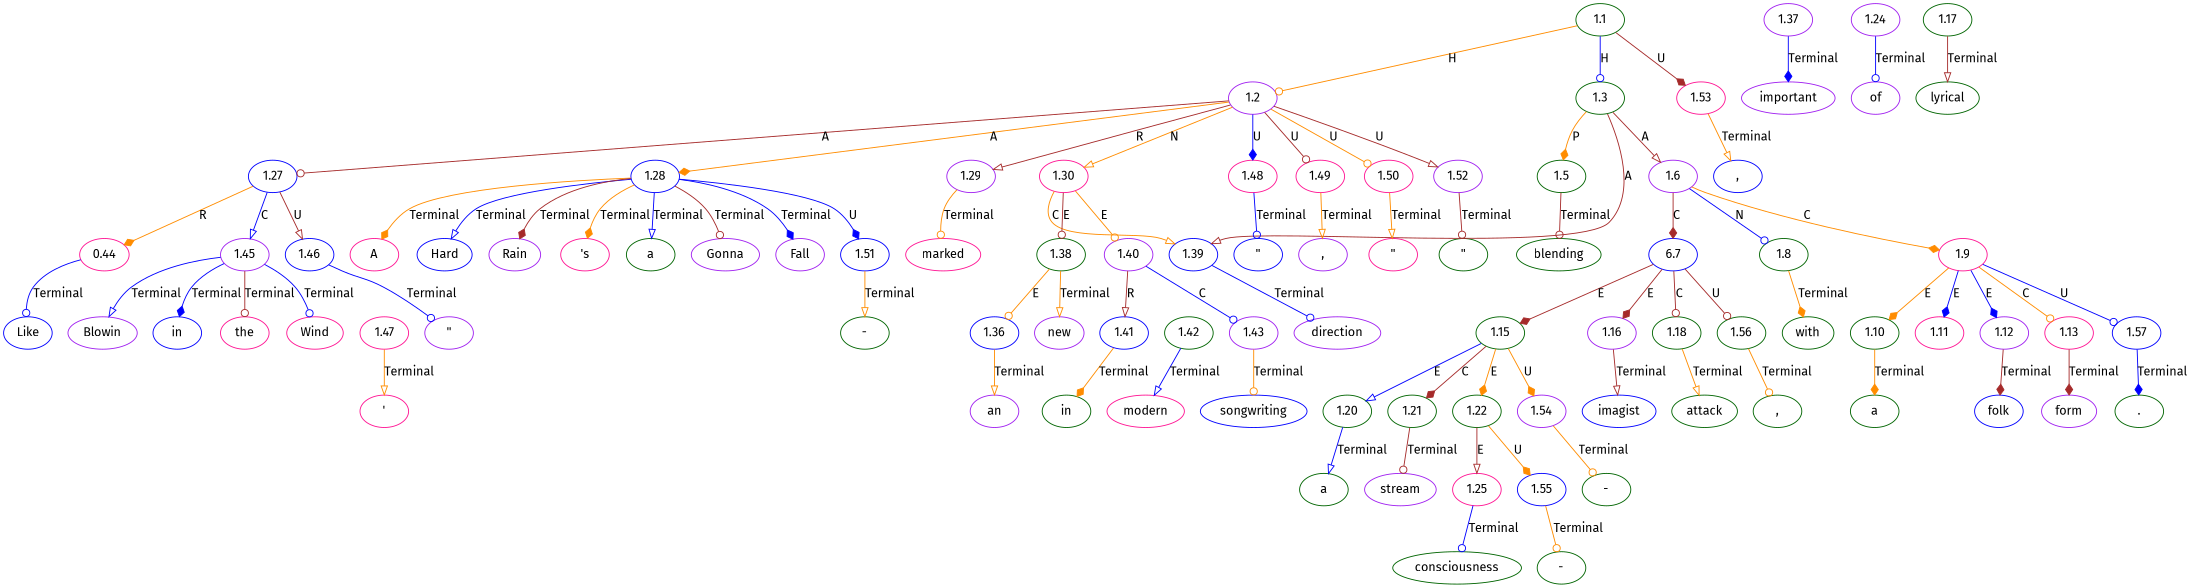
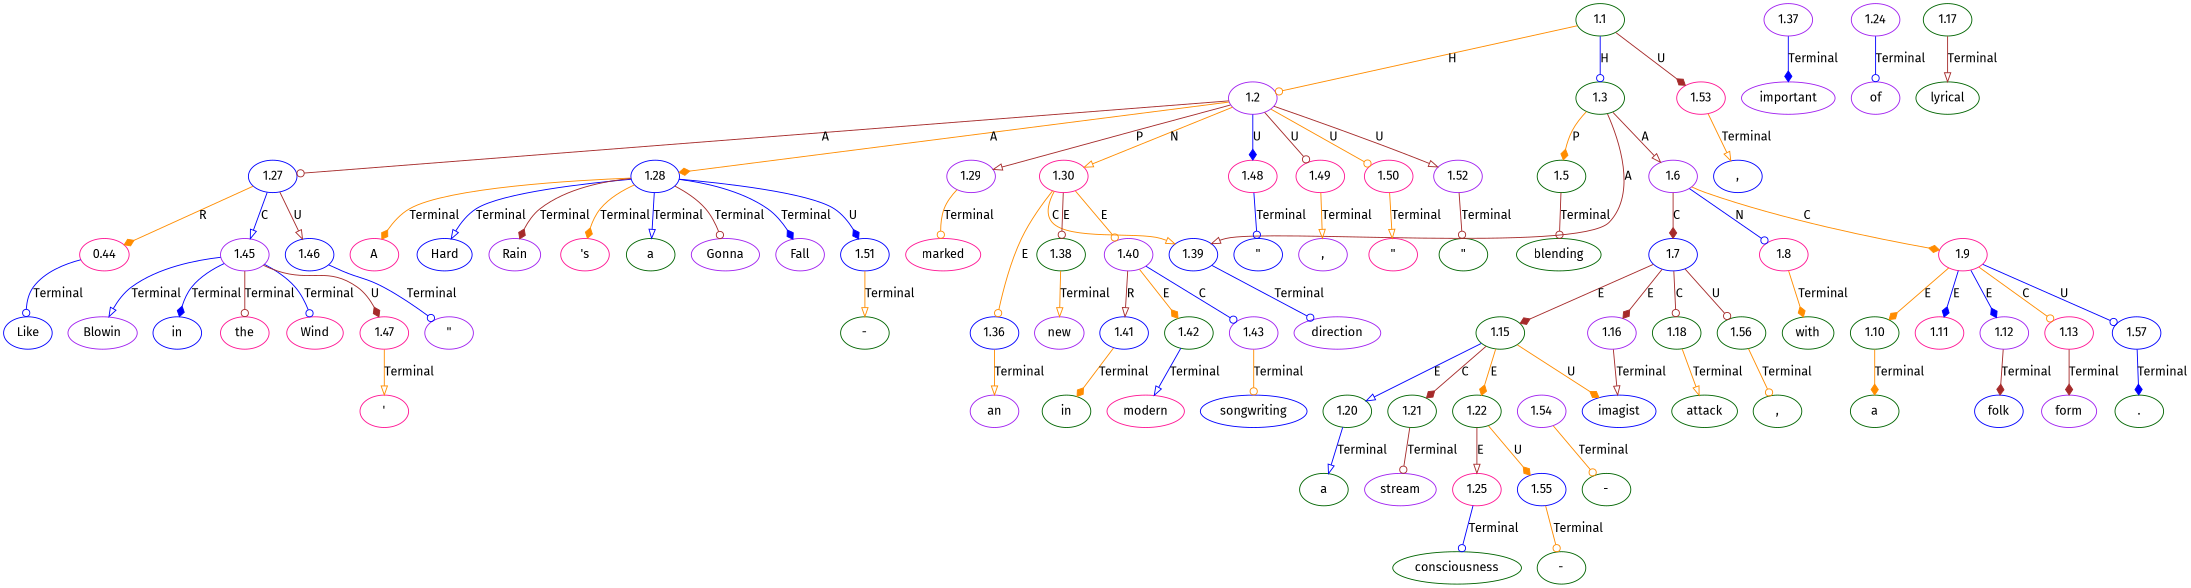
(1140, 137) -> (1140, 137)
(1673, 255) -> (1673, 255)
(1784, 255) -> (1784, 255)
none -> (324, 276)
none -> (1155, 290)
(1030, 291) -> (1018, 247)
(1518, 367) -> (1554, 368)
